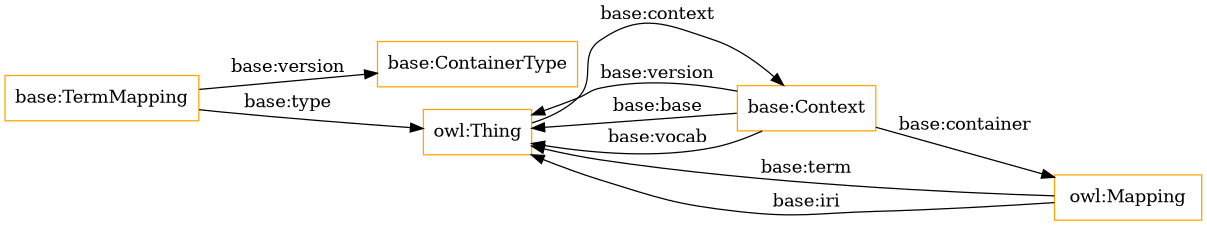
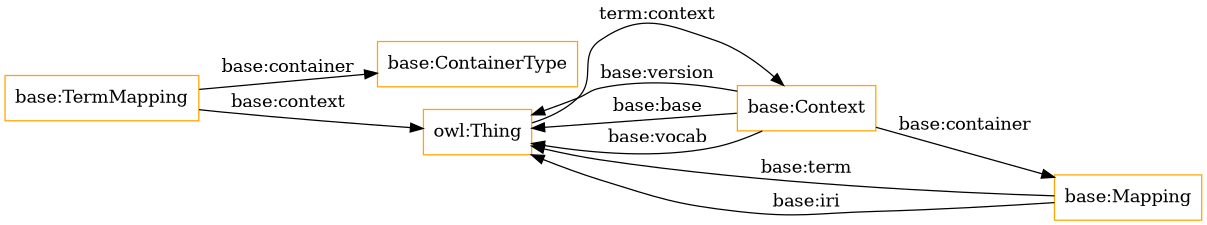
(657, 14) -> (657, 14)
(288, 67) -> (288, 67)
(288, 103) -> (288, 103)
(1128, 198) -> (1128, 198)
